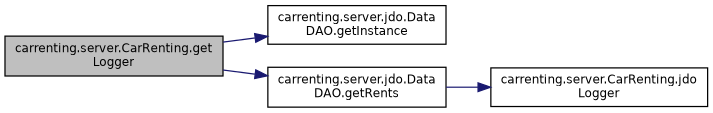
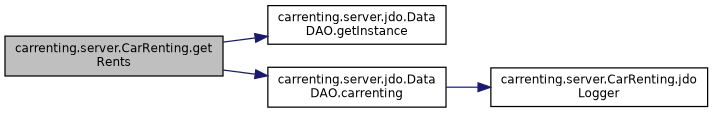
(114, 56) -> (114, 56)
(357, 87) -> (357, 87)
